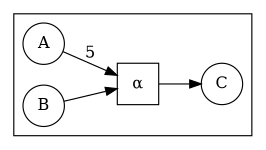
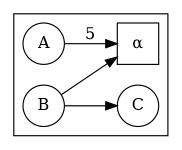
(174, 84) -> (85, 106)
